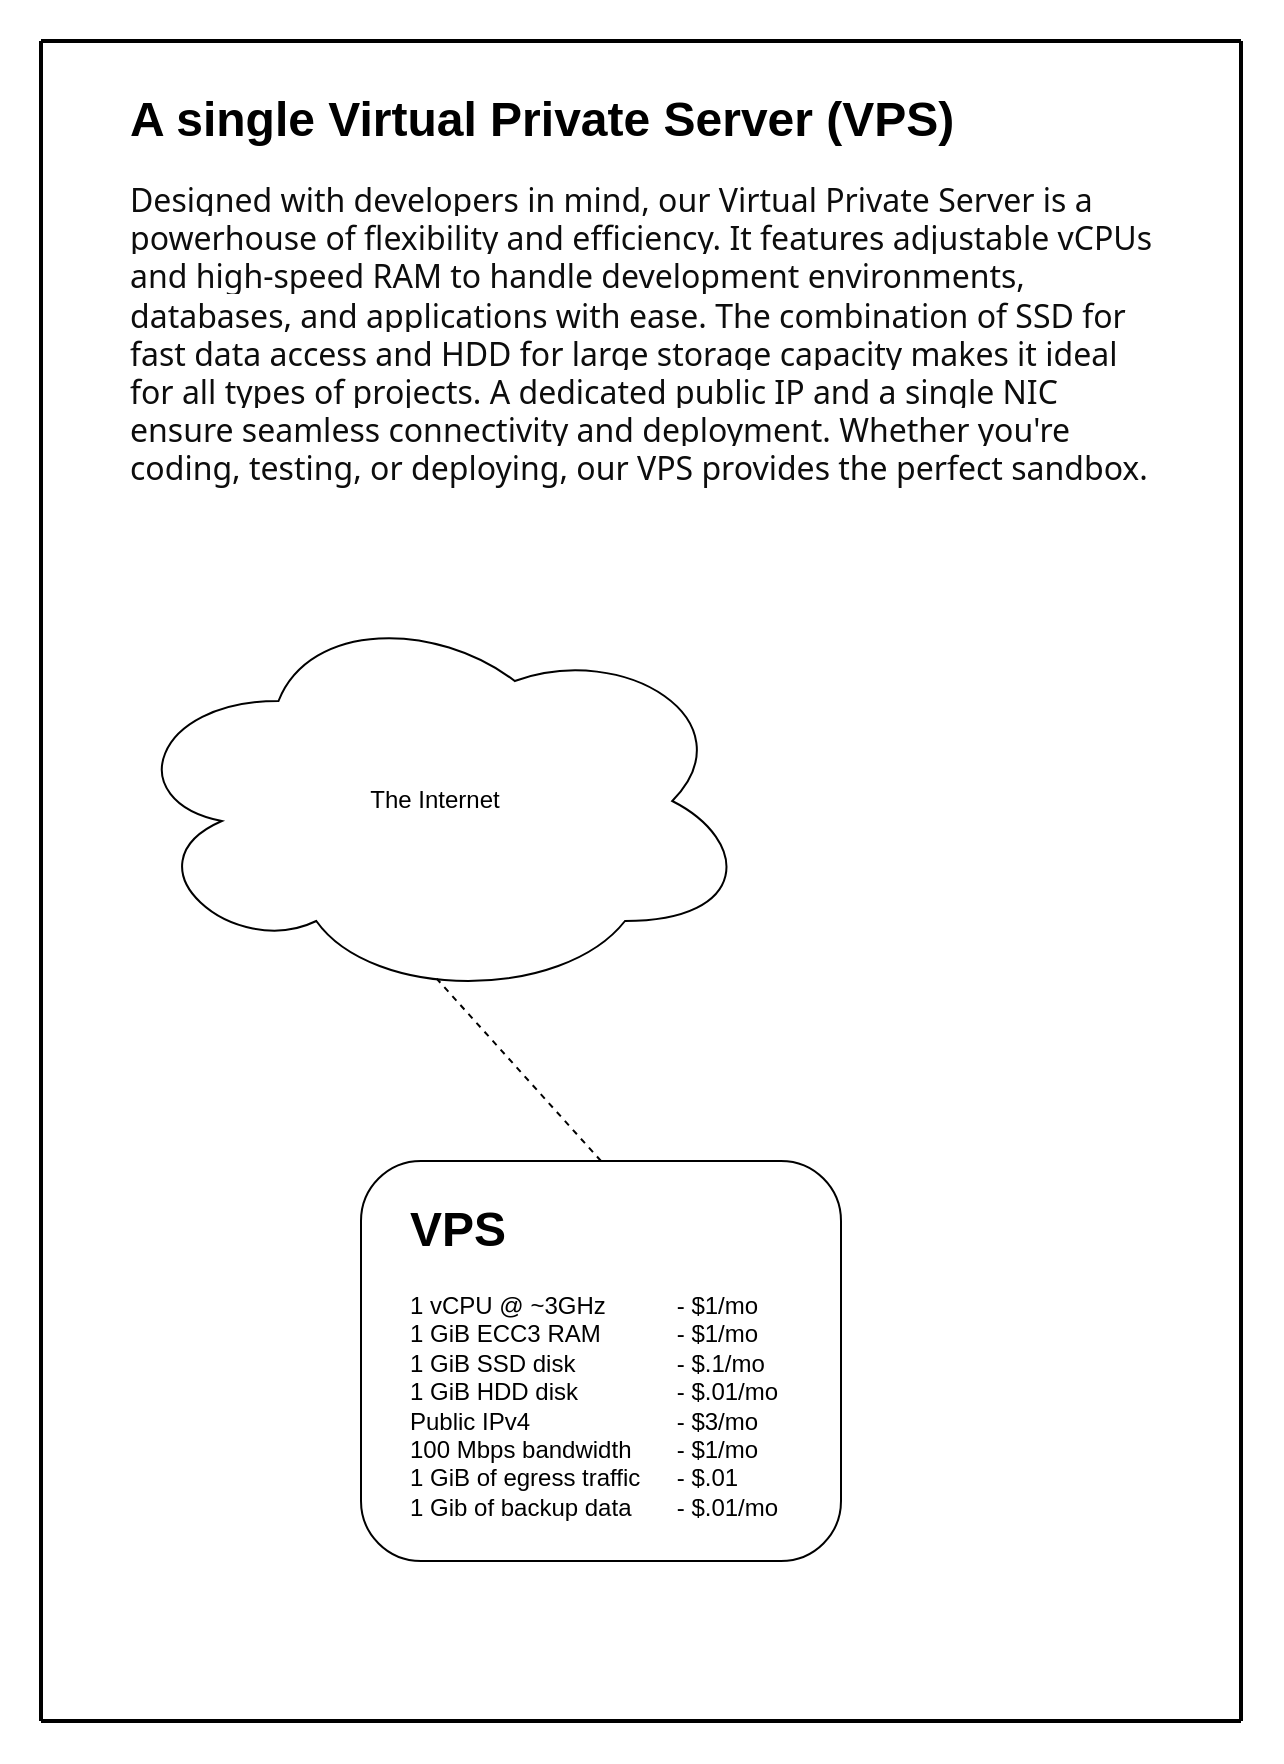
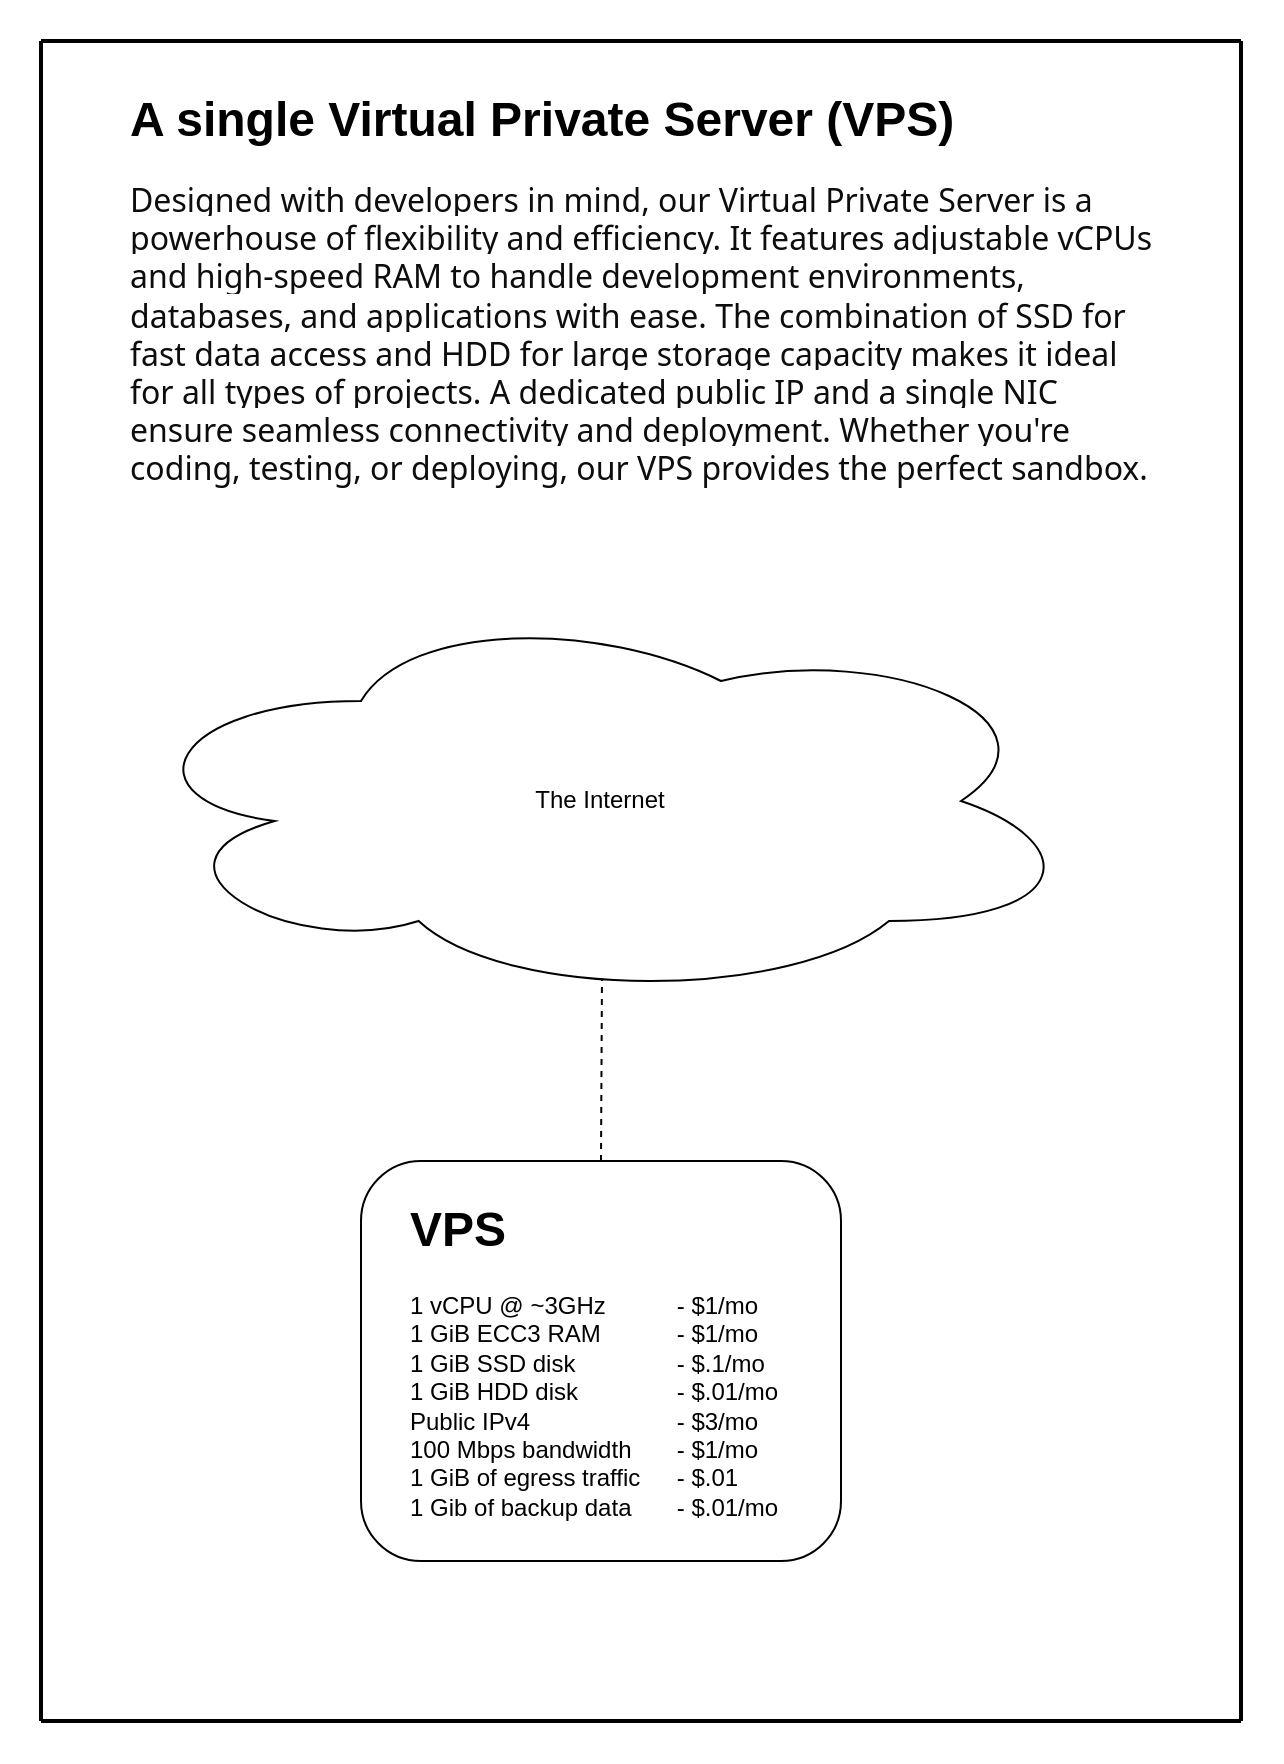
(436, 801) -> (601, 801)
